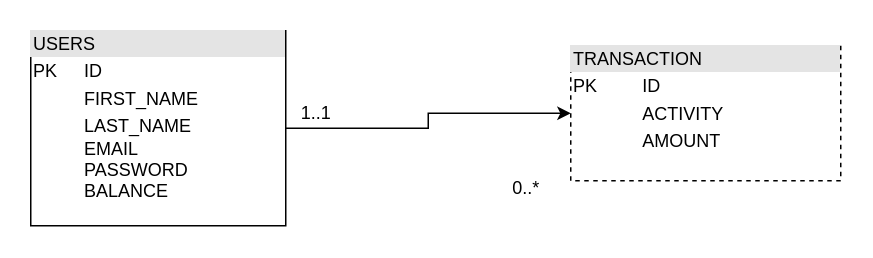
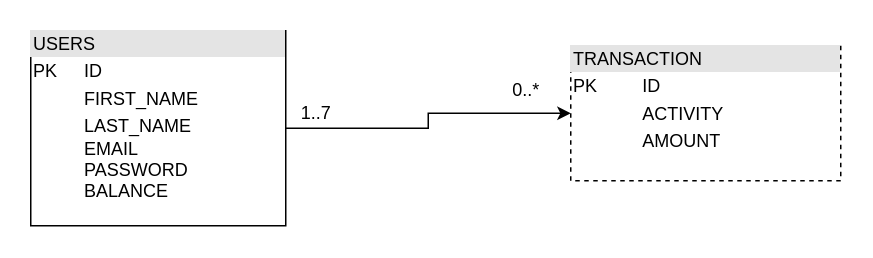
(317, 113) -> (317, 113)
(526, 188) -> (526, 91)
